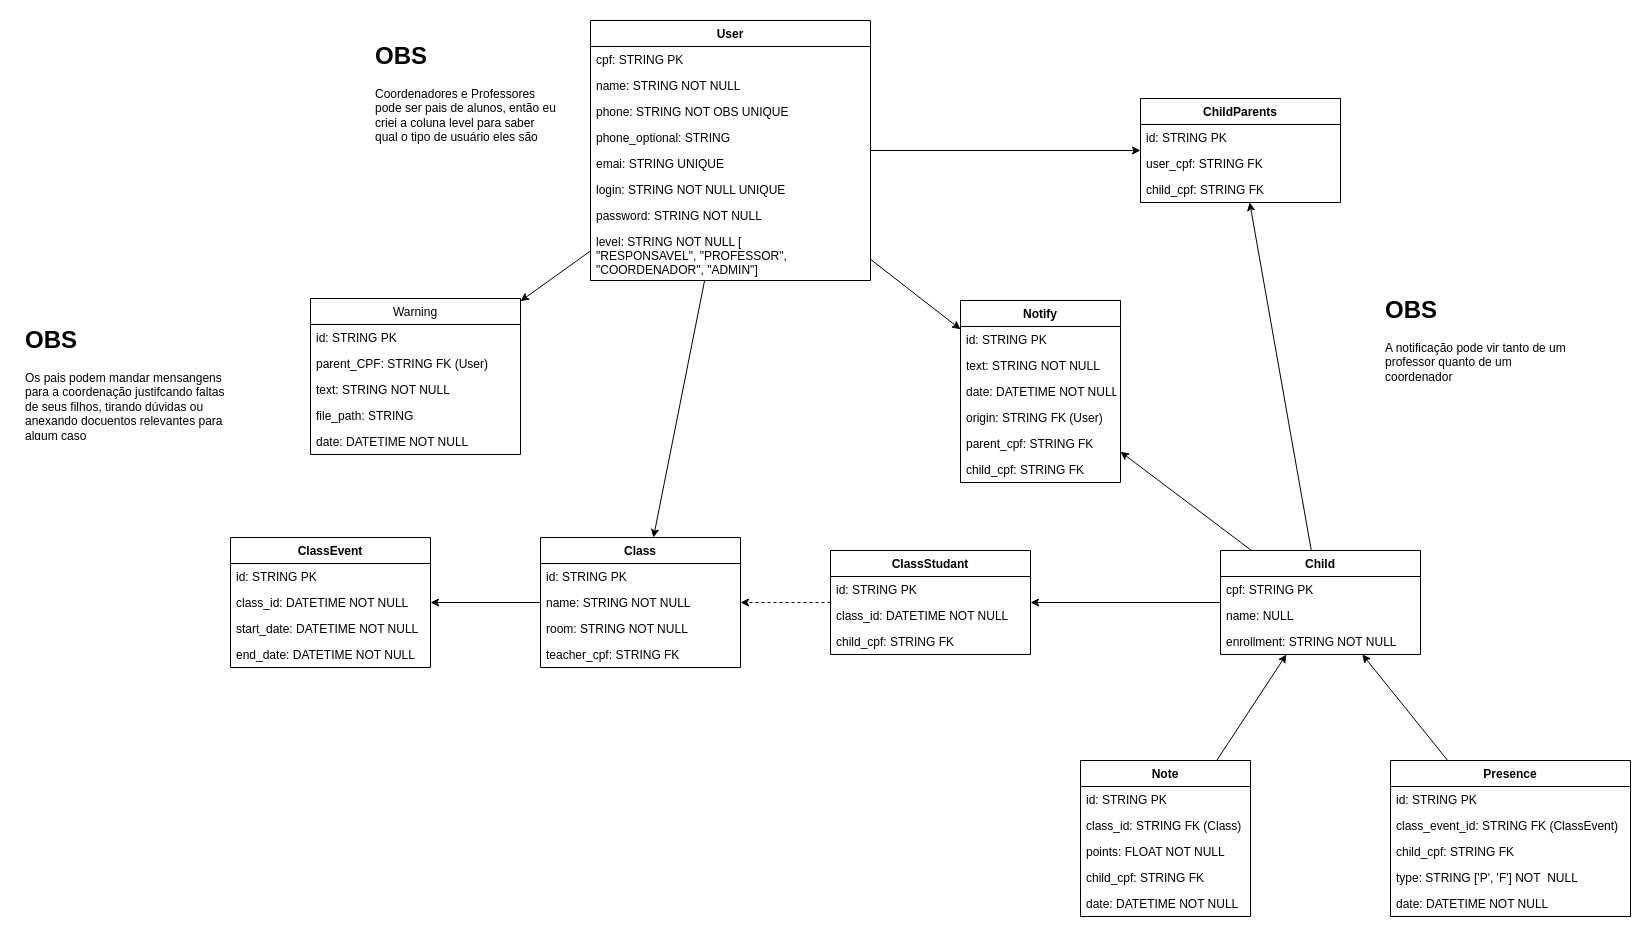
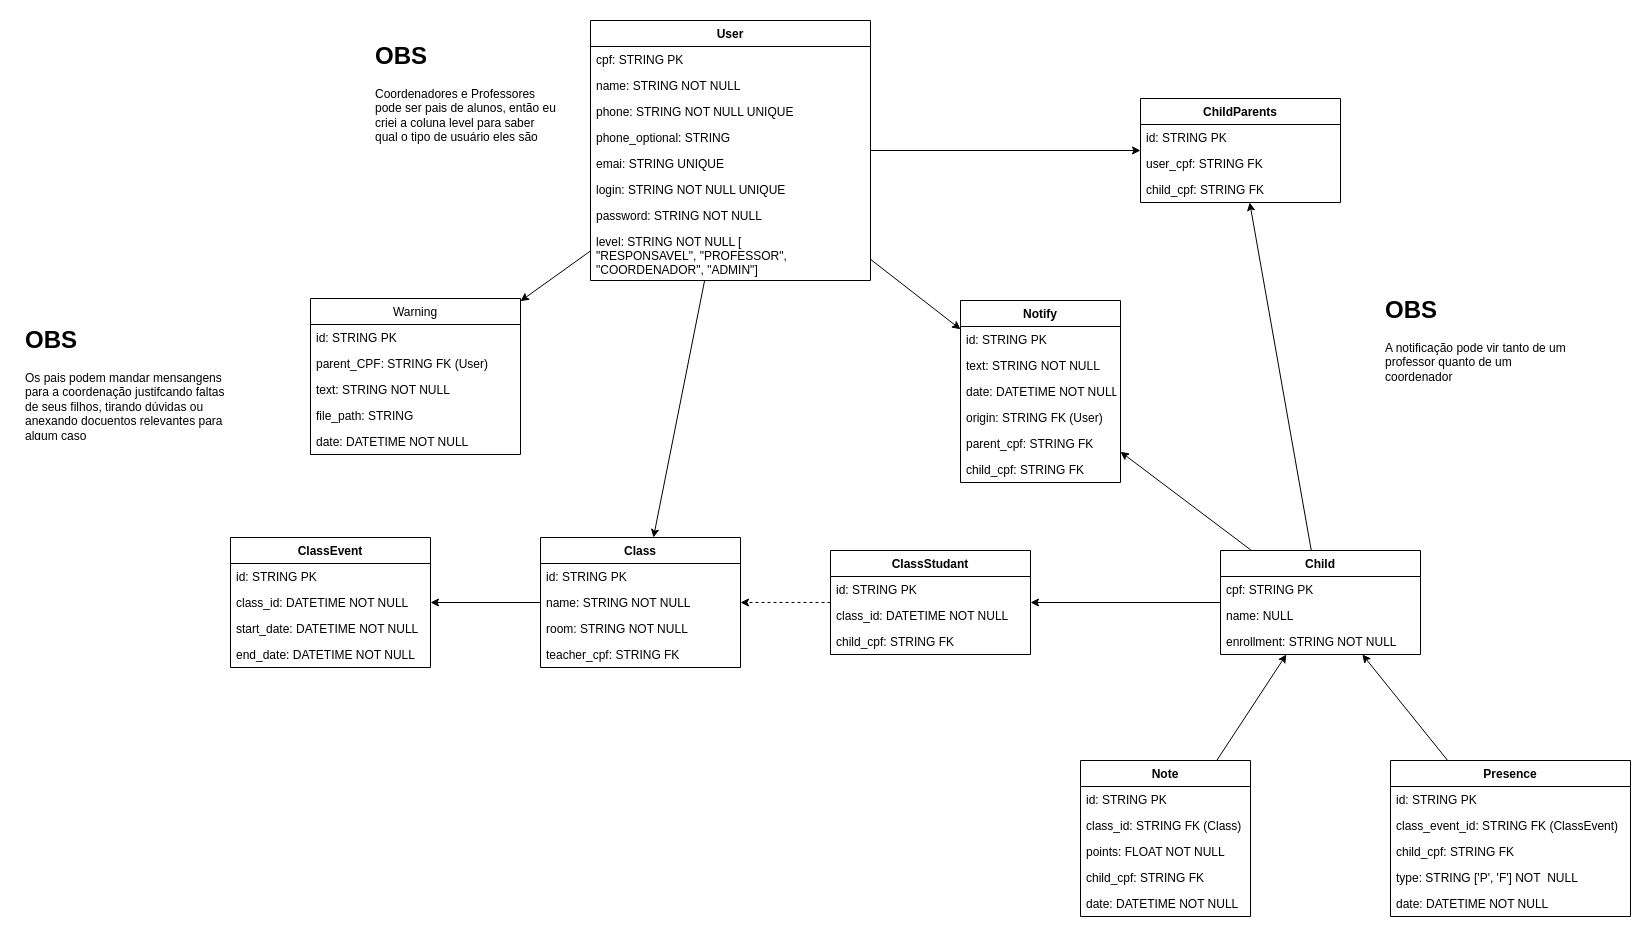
(682, 112) -> (686, 112)
